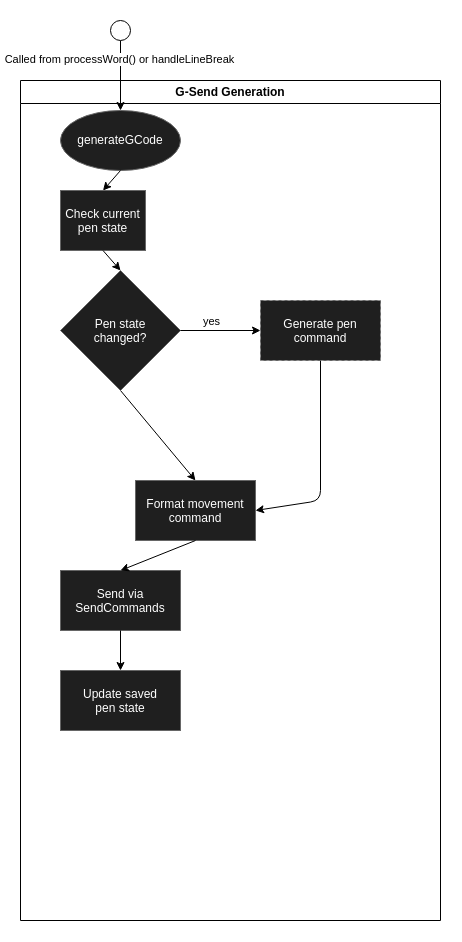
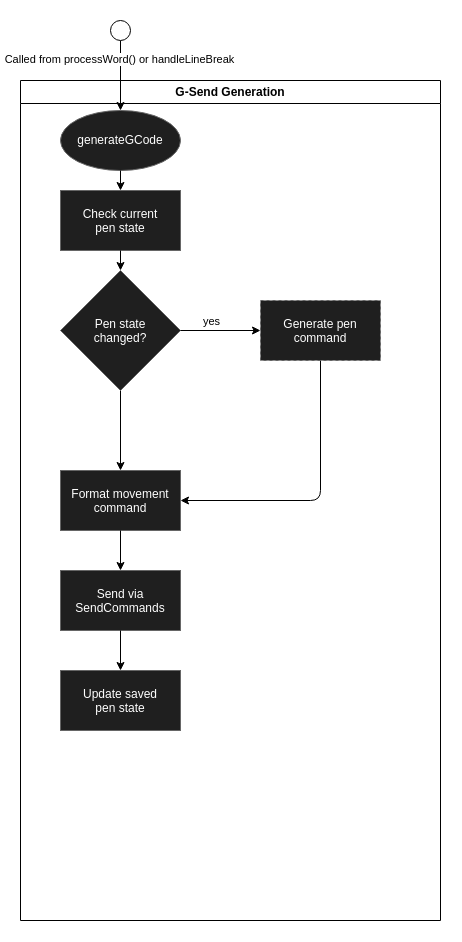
(103, 221) -> (121, 221)
(131, 421) -> none
(196, 511) -> (121, 501)
